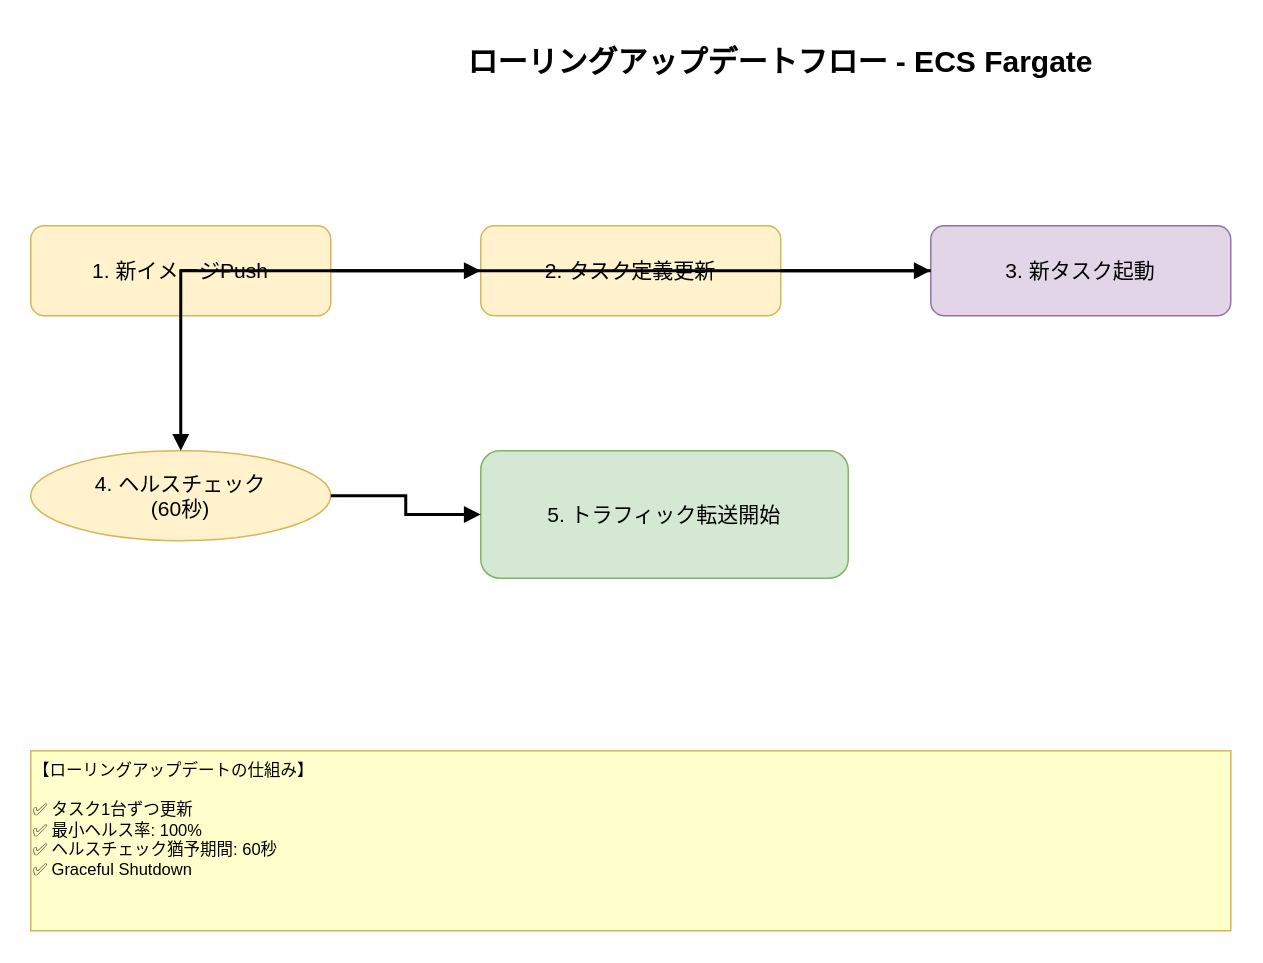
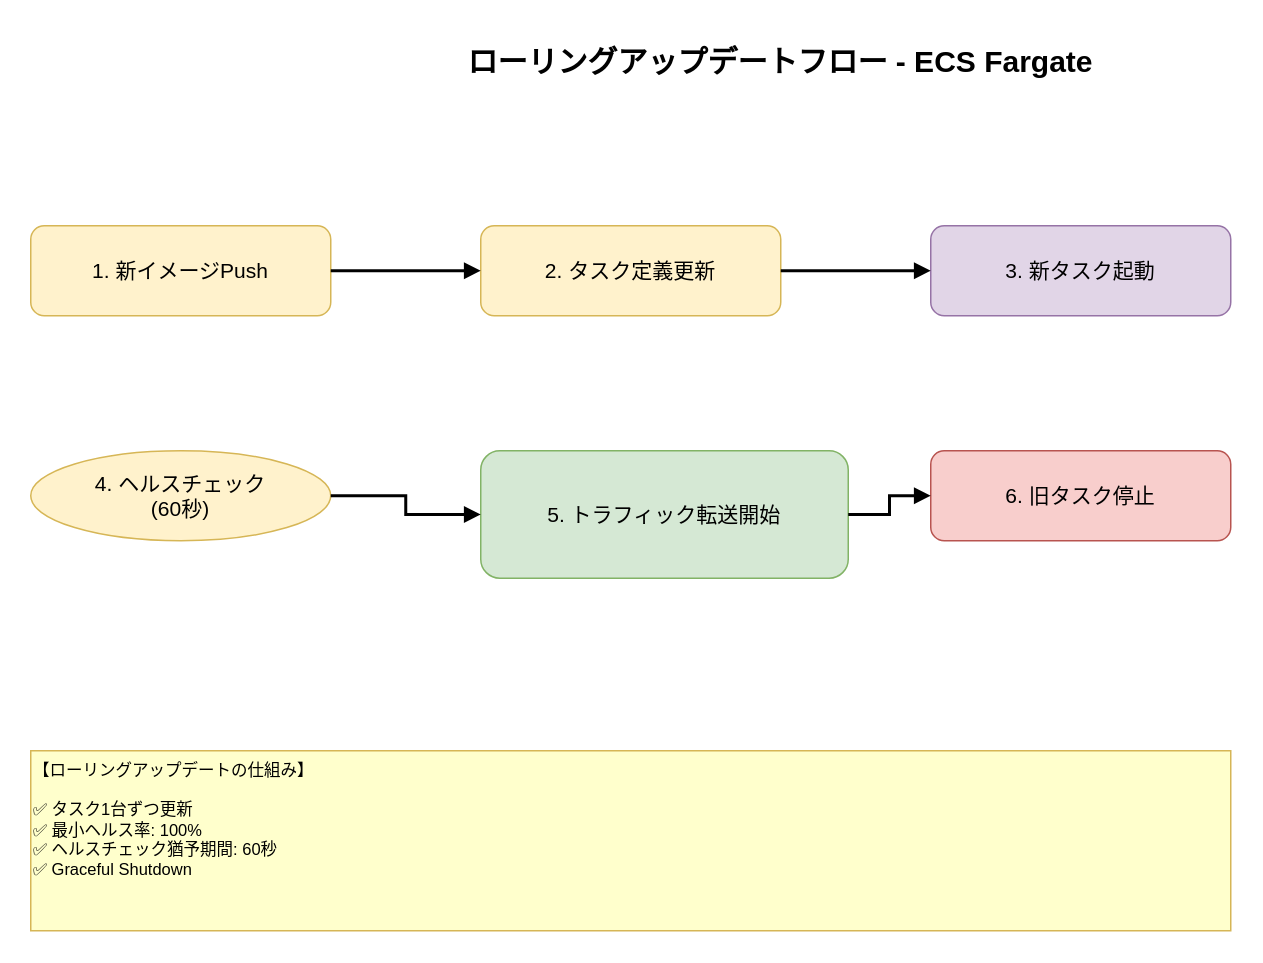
(181, 279) -> none
none -> (1081, 496)
none -> (890, 513)
